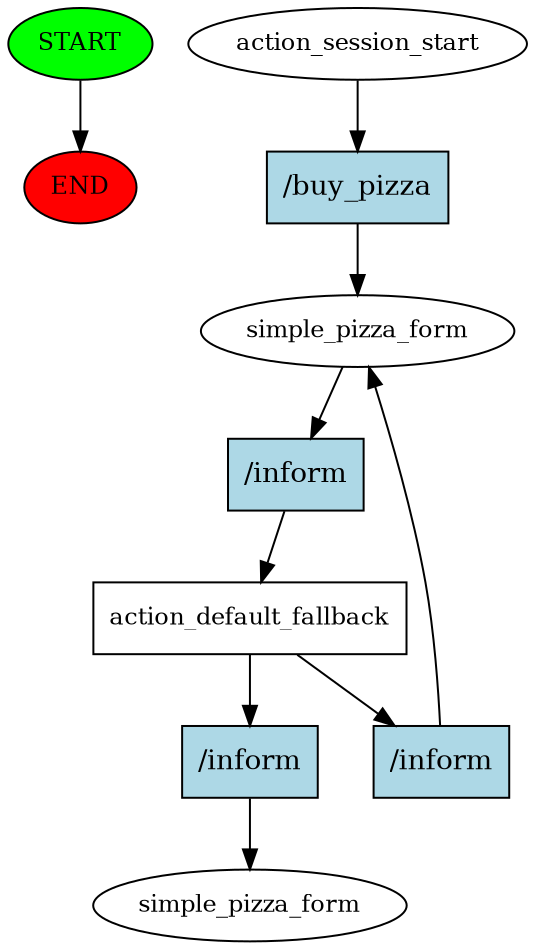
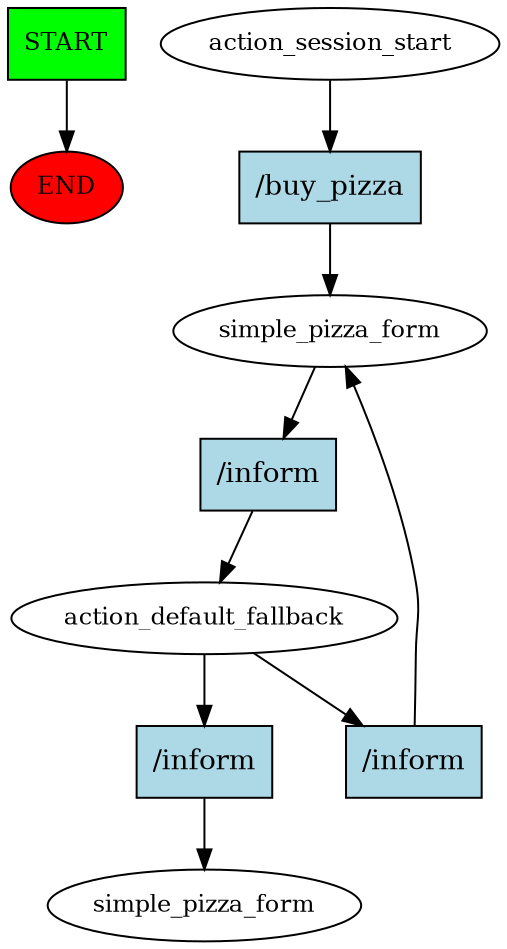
(80, 44) -> (67, 44)
(250, 618) -> (204, 618)
